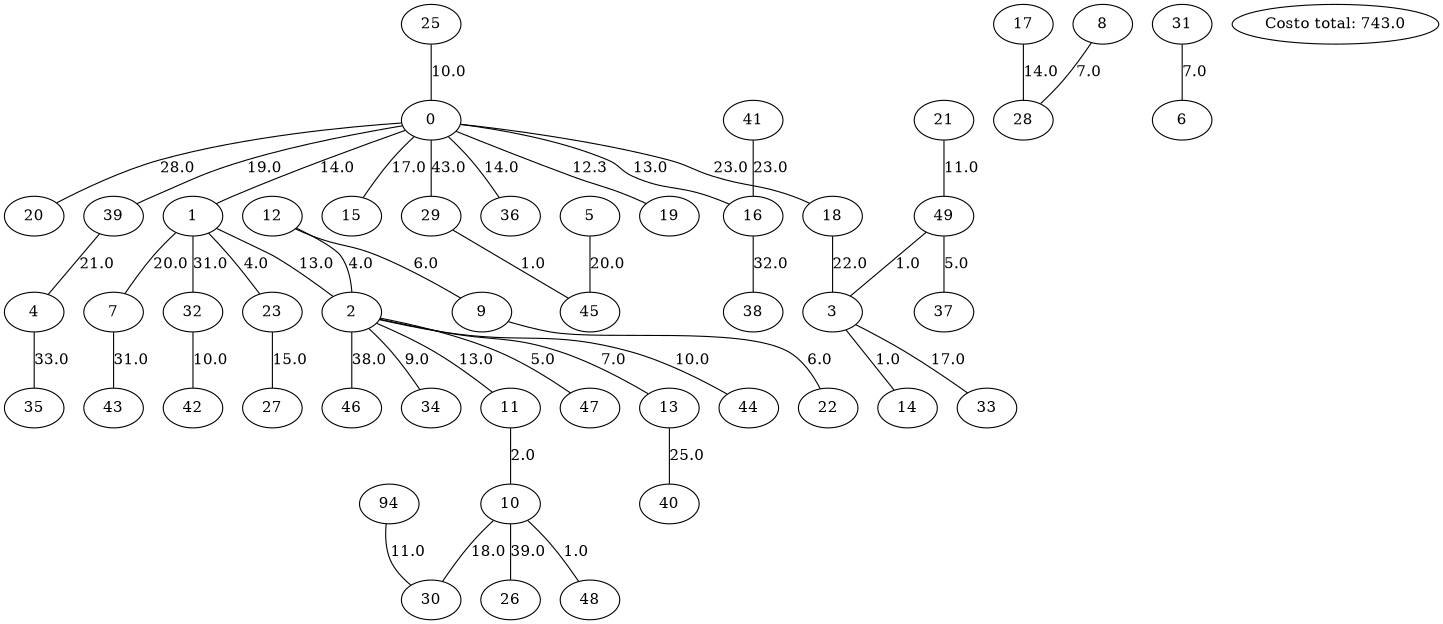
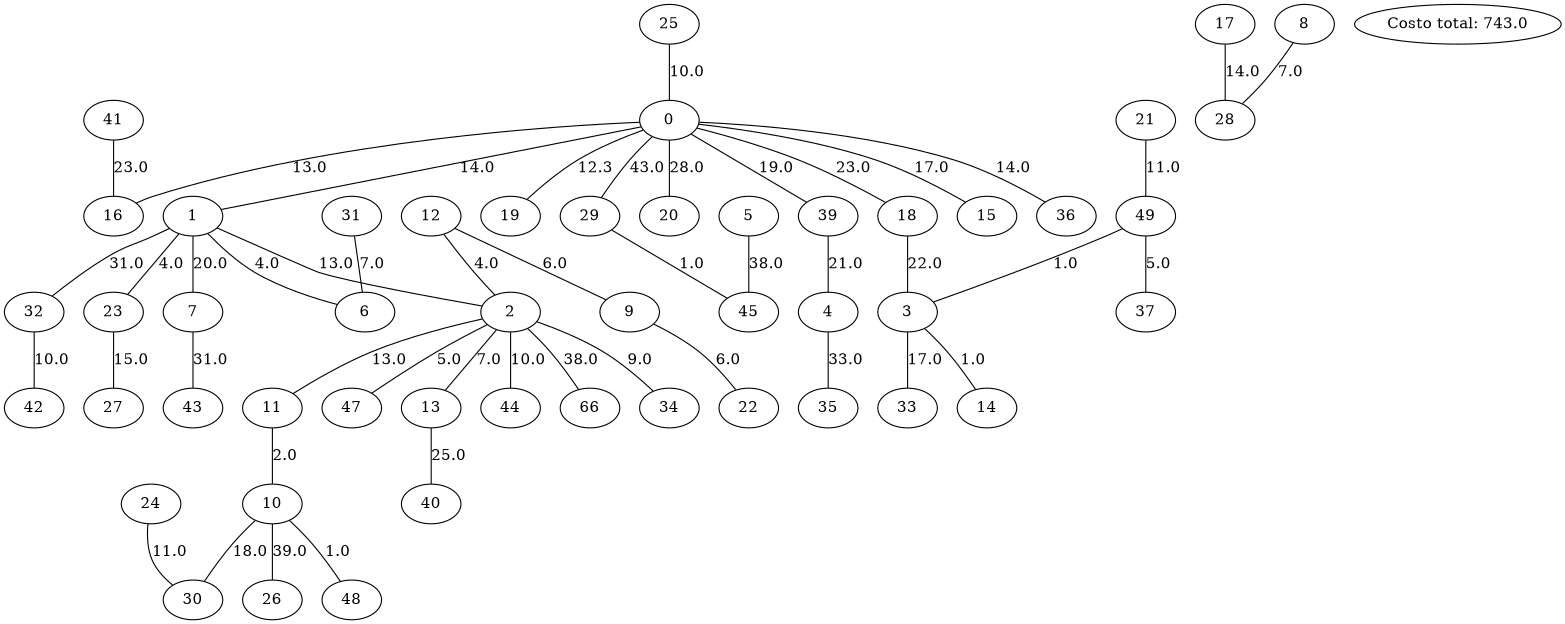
(608, 264) -> (766, 264)
none -> (267, 279)
(753, 312) -> none
(352, 408) -> (590, 408)
(389, 504) -> (151, 504)
